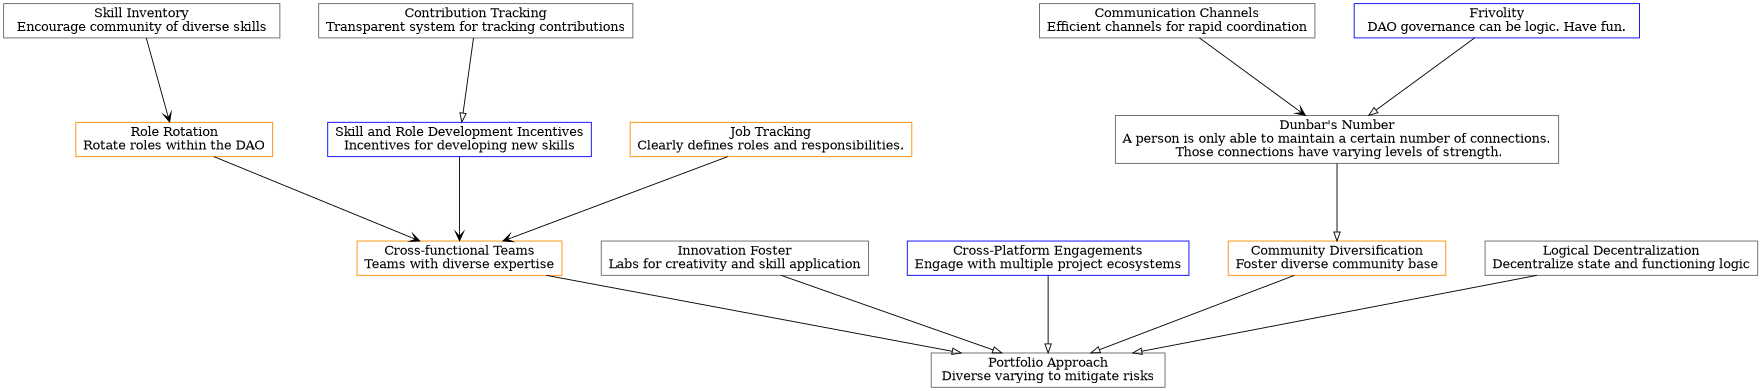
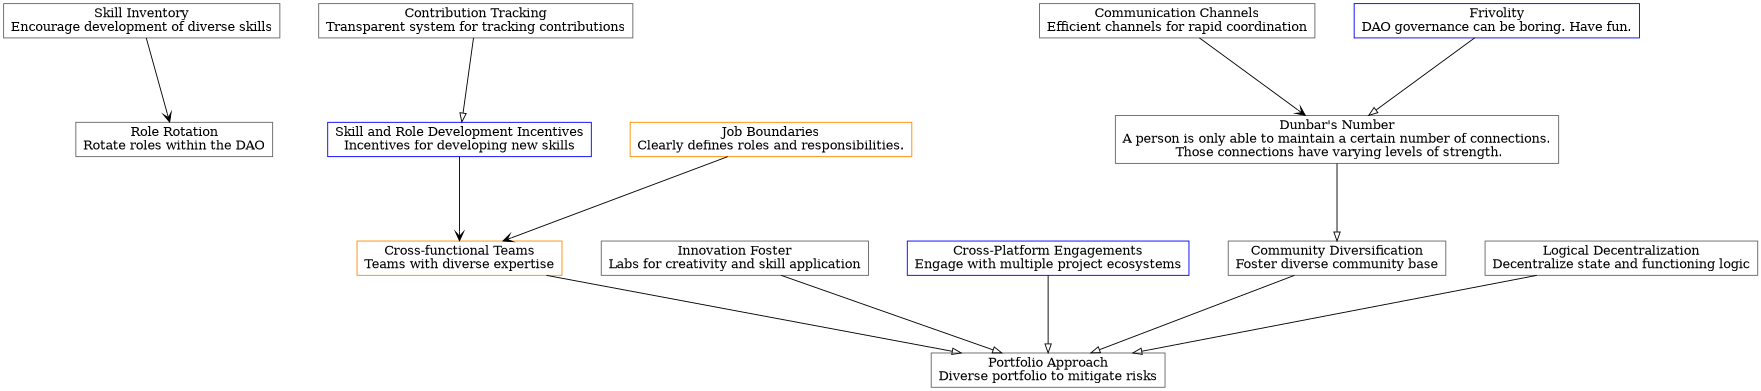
(142, 21) -> (142, 21)
(1497, 21) -> (1497, 21)
(174, 139) -> (174, 139)
(771, 139) -> (771, 139)
(313, 197) -> none
(1337, 258) -> (1337, 258)
(1048, 370) -> (1048, 370)
